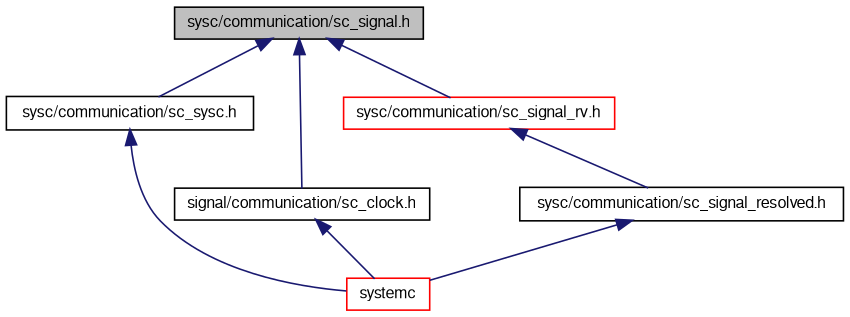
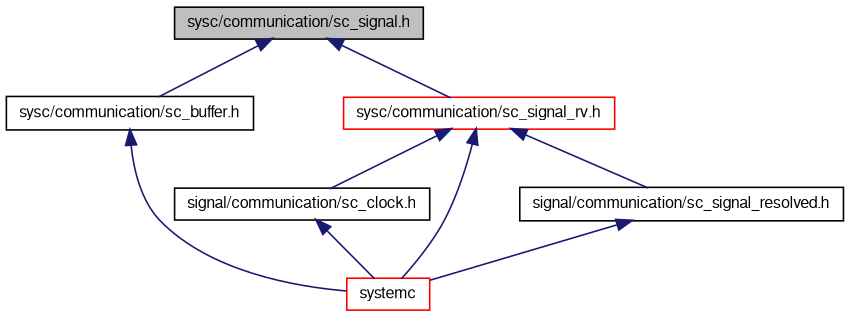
(130, 113) -> (130, 113)
(301, 122) -> (383, 162)
(682, 204) -> (682, 204)
none -> (446, 216)
